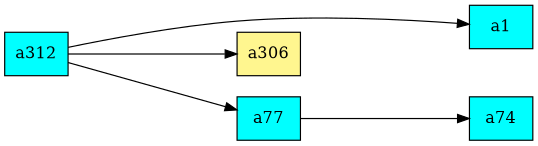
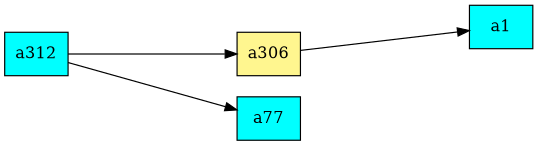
(262, 20) -> (379, 41)
(501, 119) -> none
